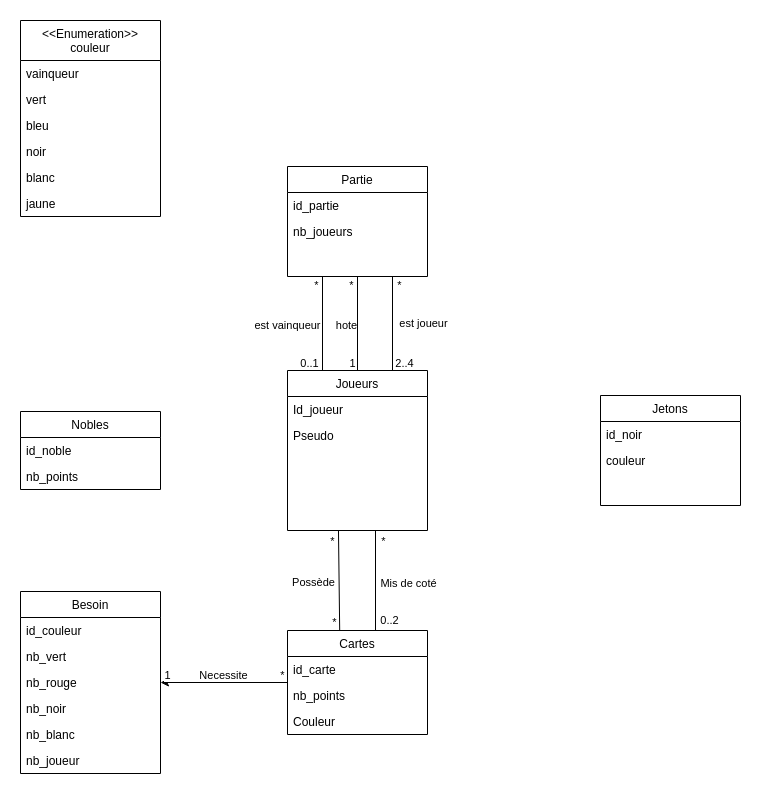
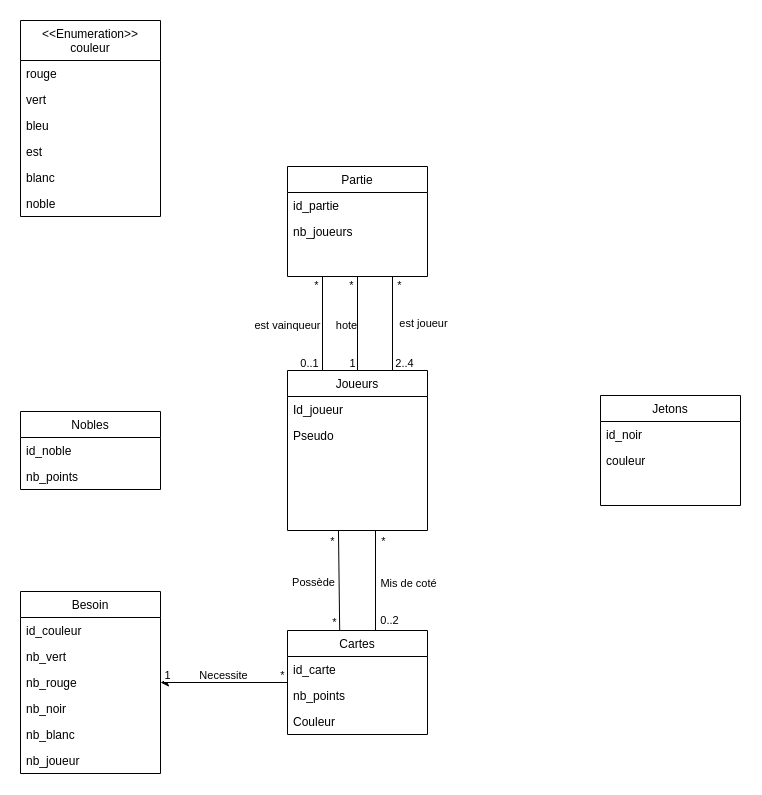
(55, 74) -> (43, 74)
(38, 152) -> (36, 152)
(43, 204) -> (41, 204)
